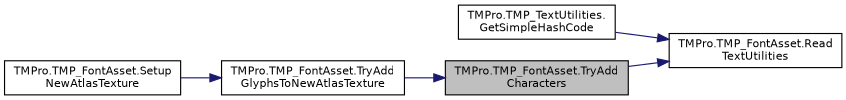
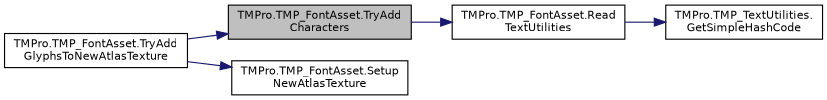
(636, 35) -> (640, 22)
(195, 78) -> (204, 64)
